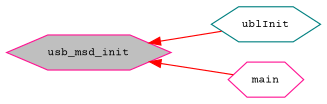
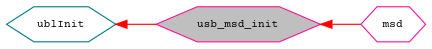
(191, 36) -> (142, 24)
(266, 80) -> (393, 24)
